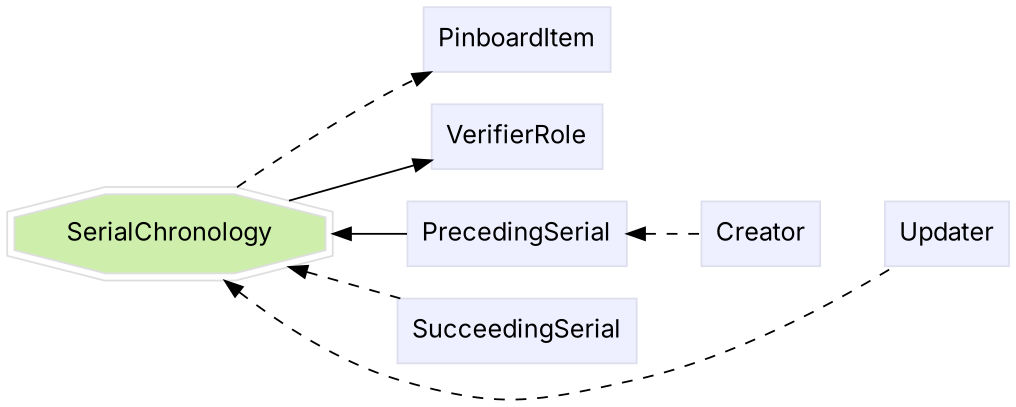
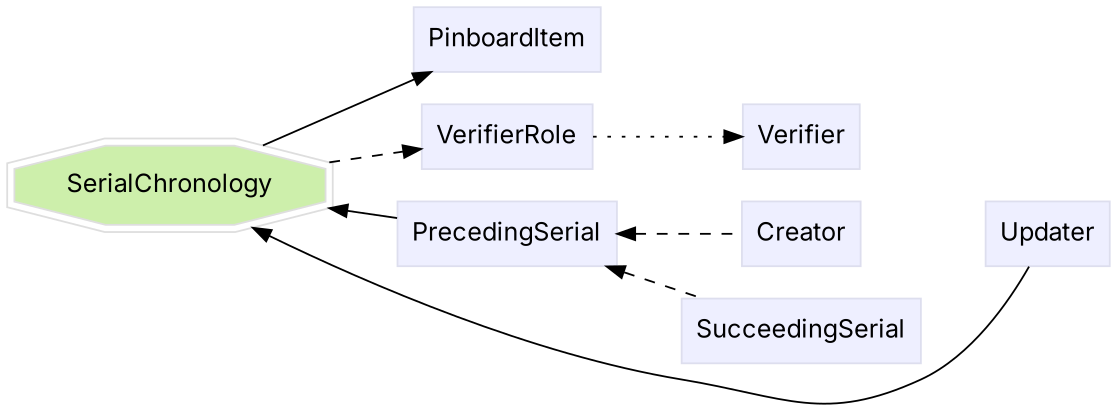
(324, 130) -> (339, 112)
none -> (801, 137)
(352, 183) -> (366, 157)
(354, 285) -> (663, 285)
(567, 394) -> (665, 376)
